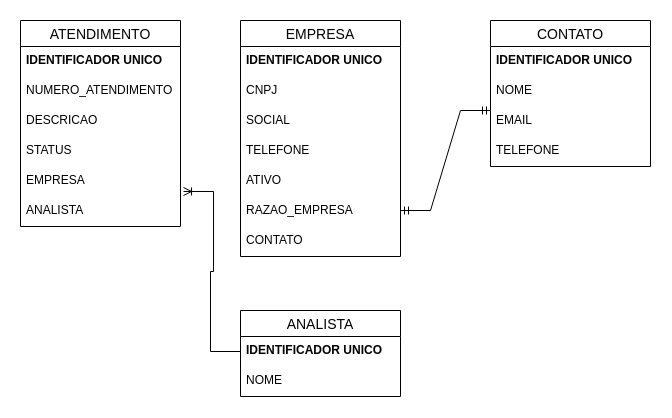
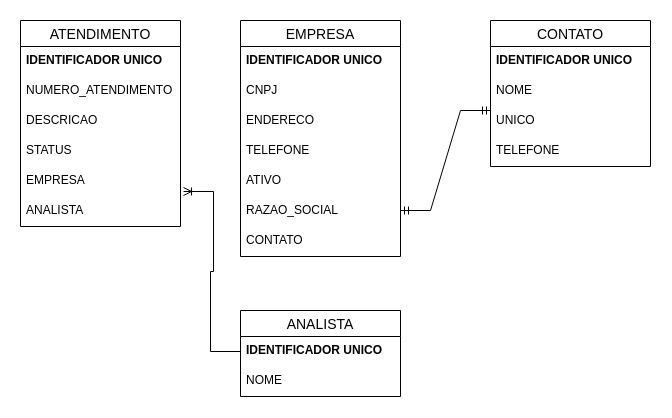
(266, 120) -> (273, 120)
(513, 120) -> (513, 120)
(290, 210) -> (286, 210)
